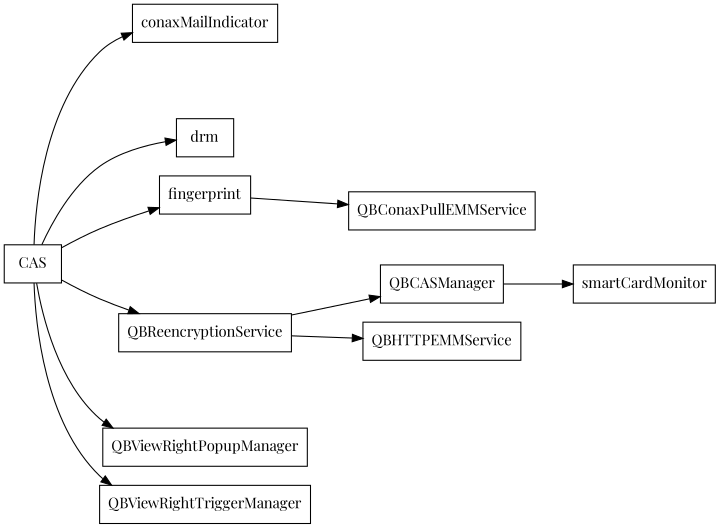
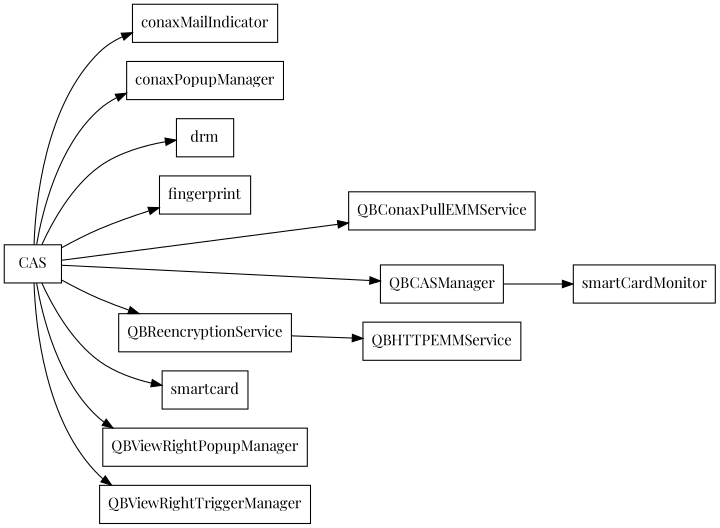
none -> (205, 81)
(294, 201) -> (200, 242)
(330, 307) -> (216, 273)
none -> (205, 390)
